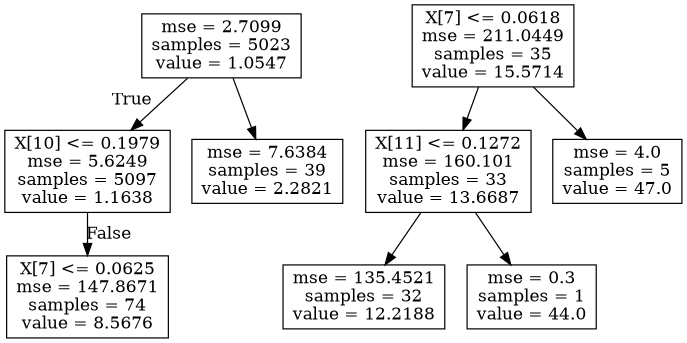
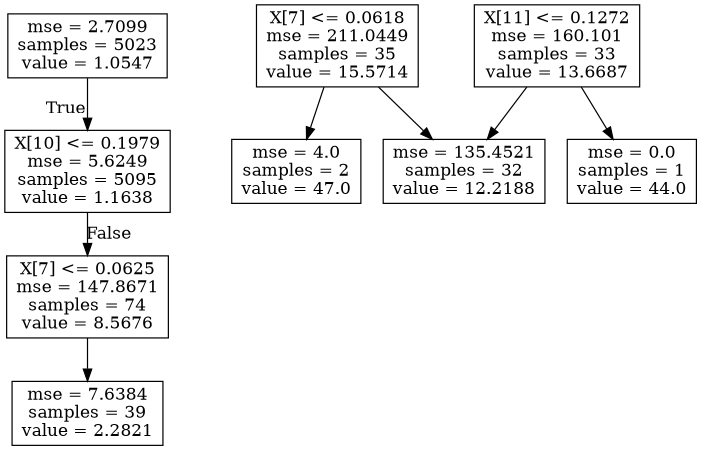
(242, 103) -> (88, 353)
(473, 103) -> (401, 109)
(88, 171) -> (88, 171)
(617, 171) -> (296, 171)
(532, 297) -> (632, 171)
